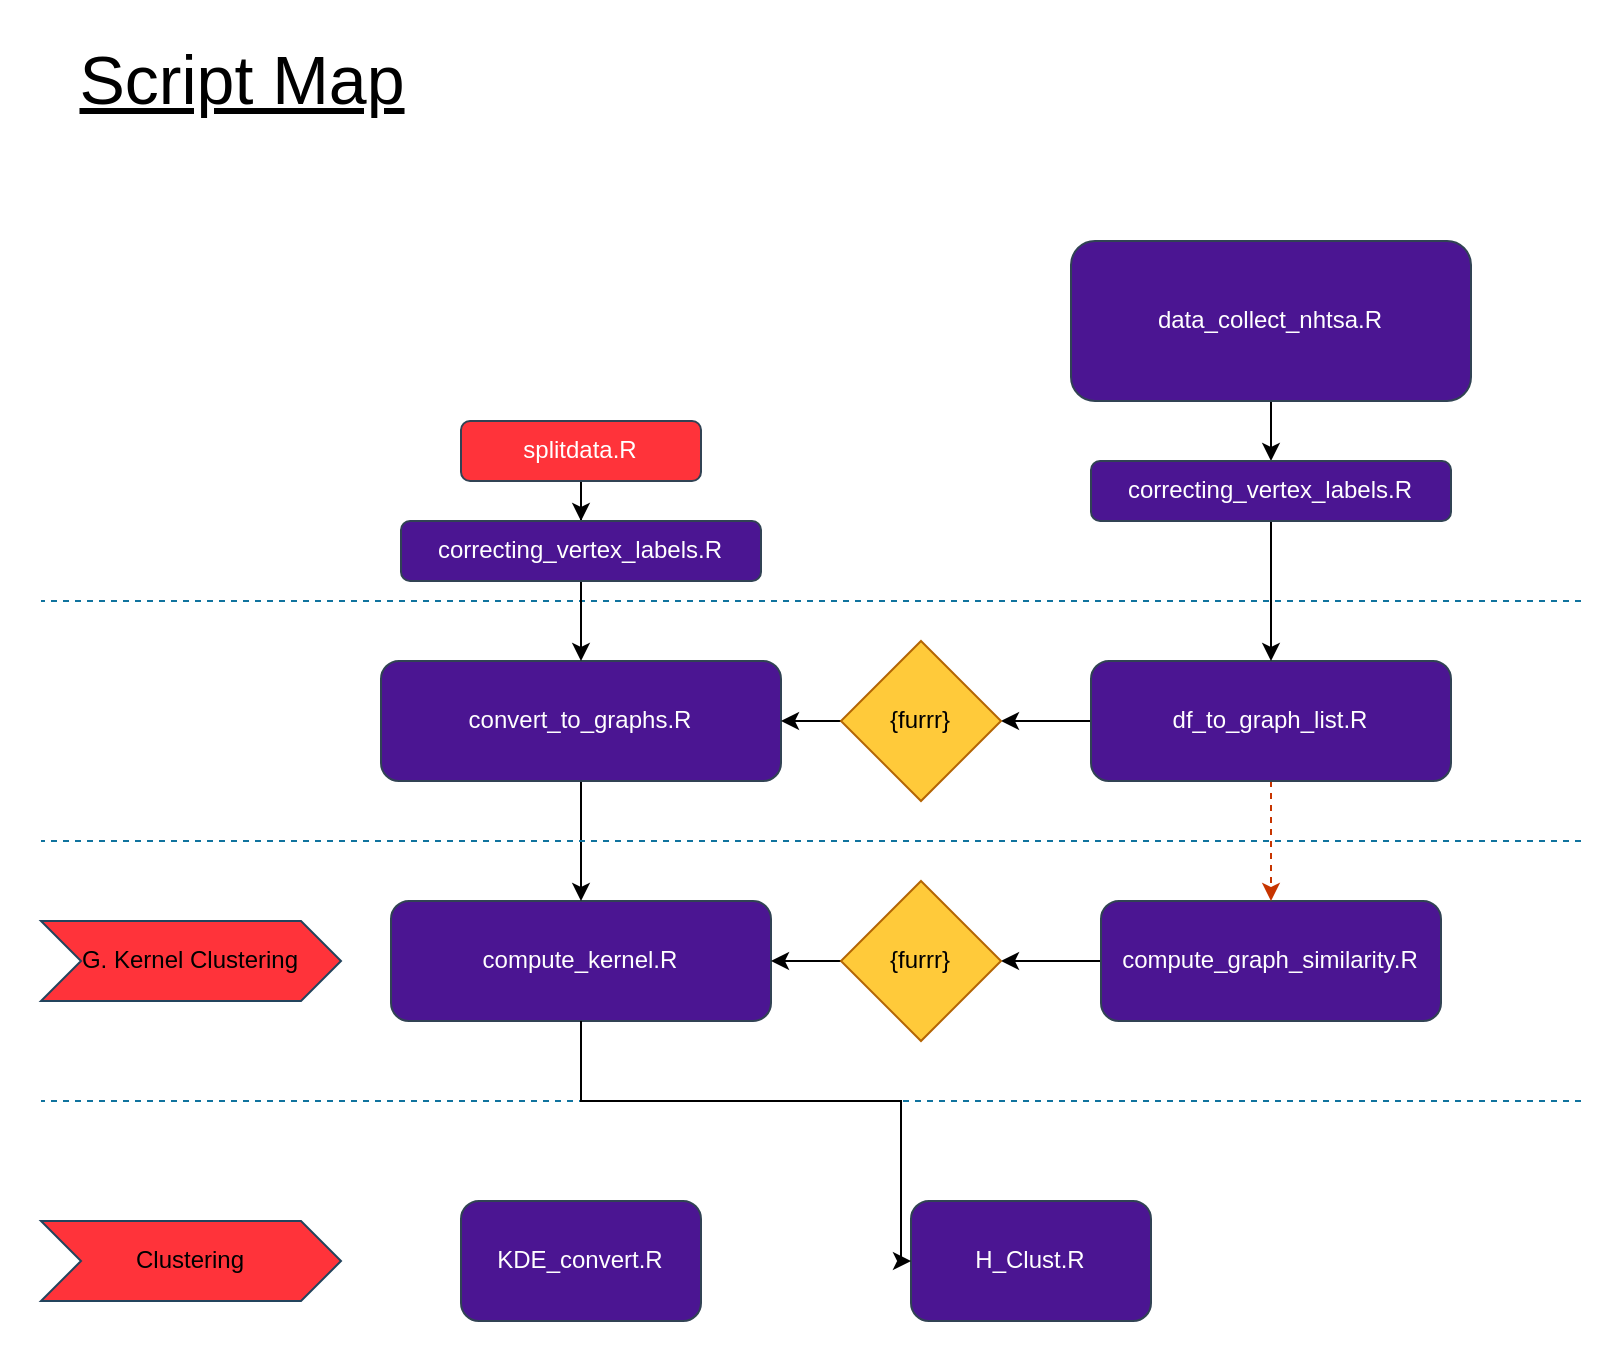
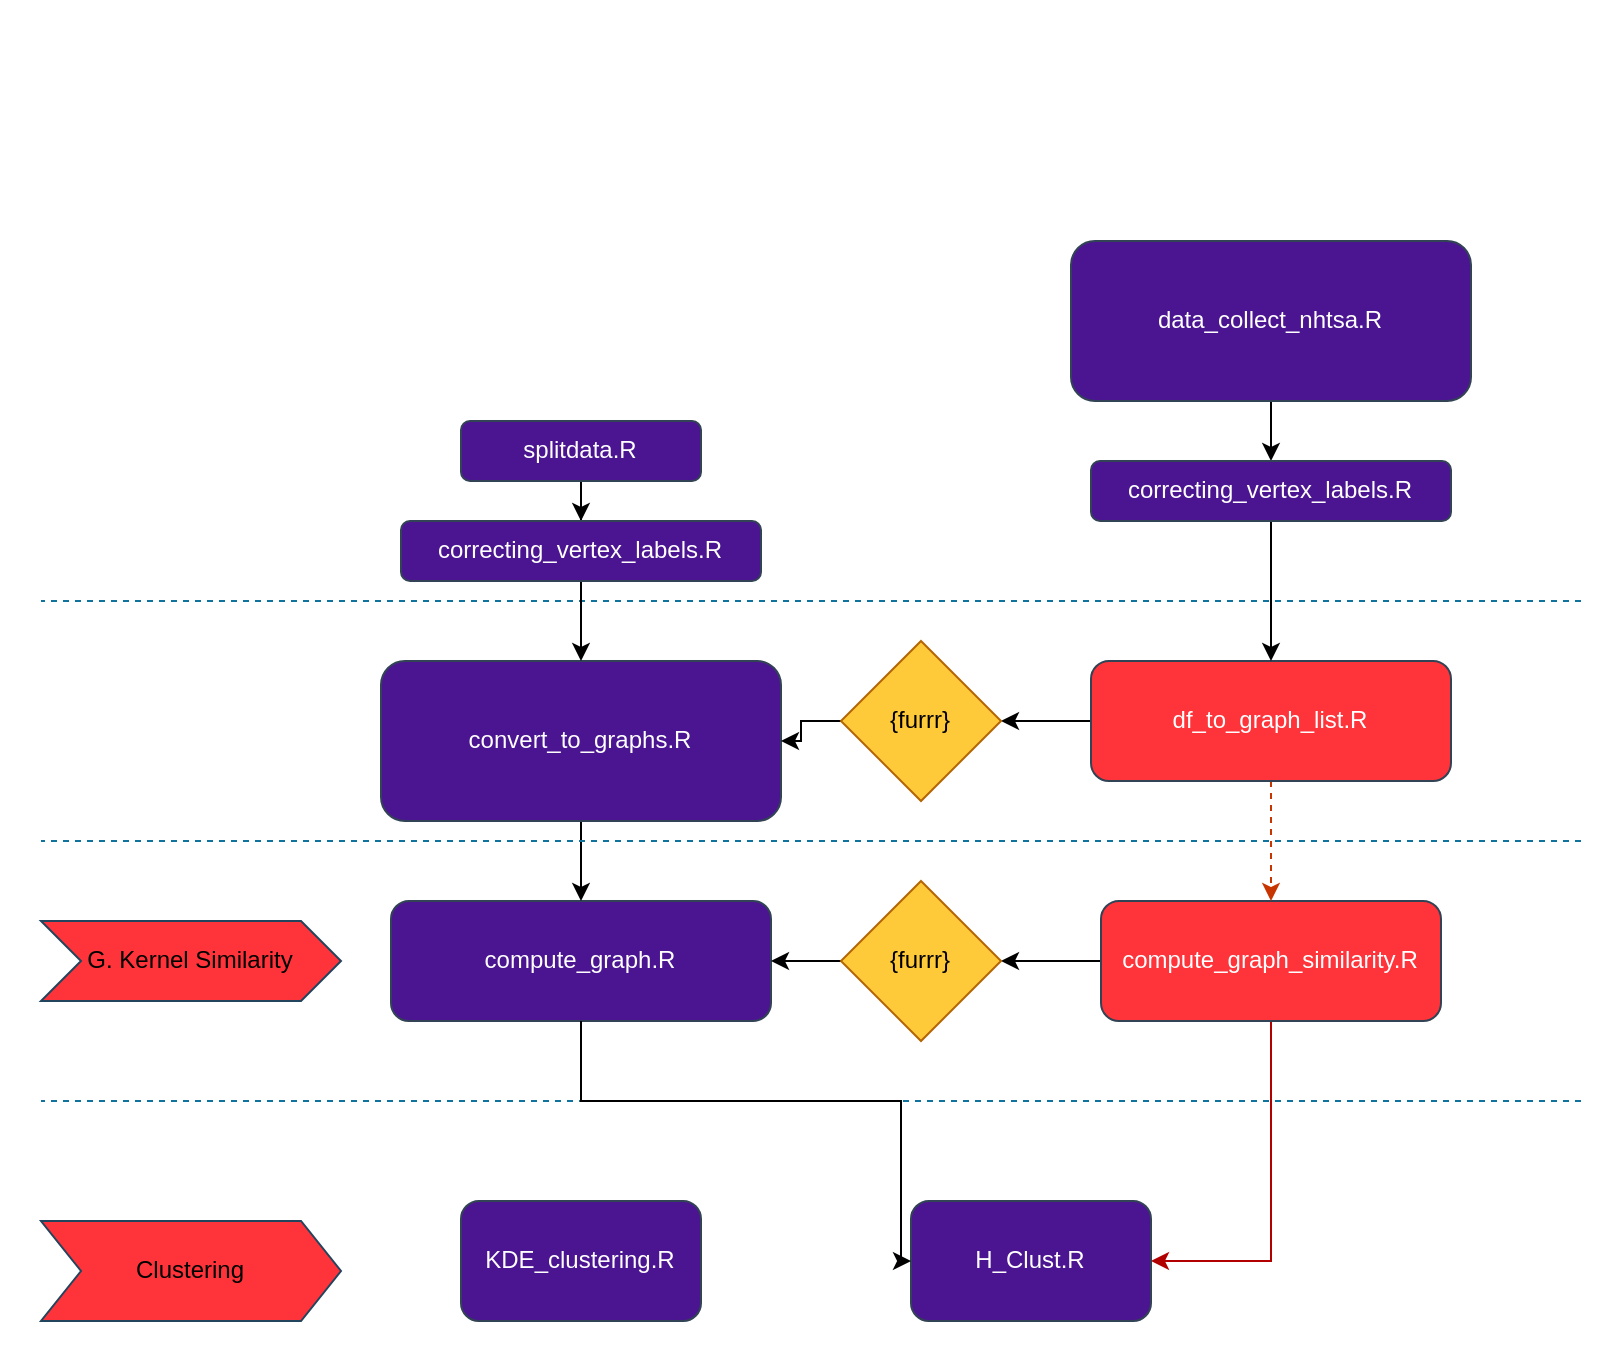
(243, 81) -> none
(581, 451) -> (581, 451)
(581, 721) -> (581, 741)
(1271, 721) -> (1271, 721)
(191, 961) -> (191, 961)
(581, 961) -> (581, 961)
(1271, 961) -> (1271, 961)
none -> (1271, 1194)
(191, 1261) -> (191, 1271)
(581, 1261) -> (581, 1261)
